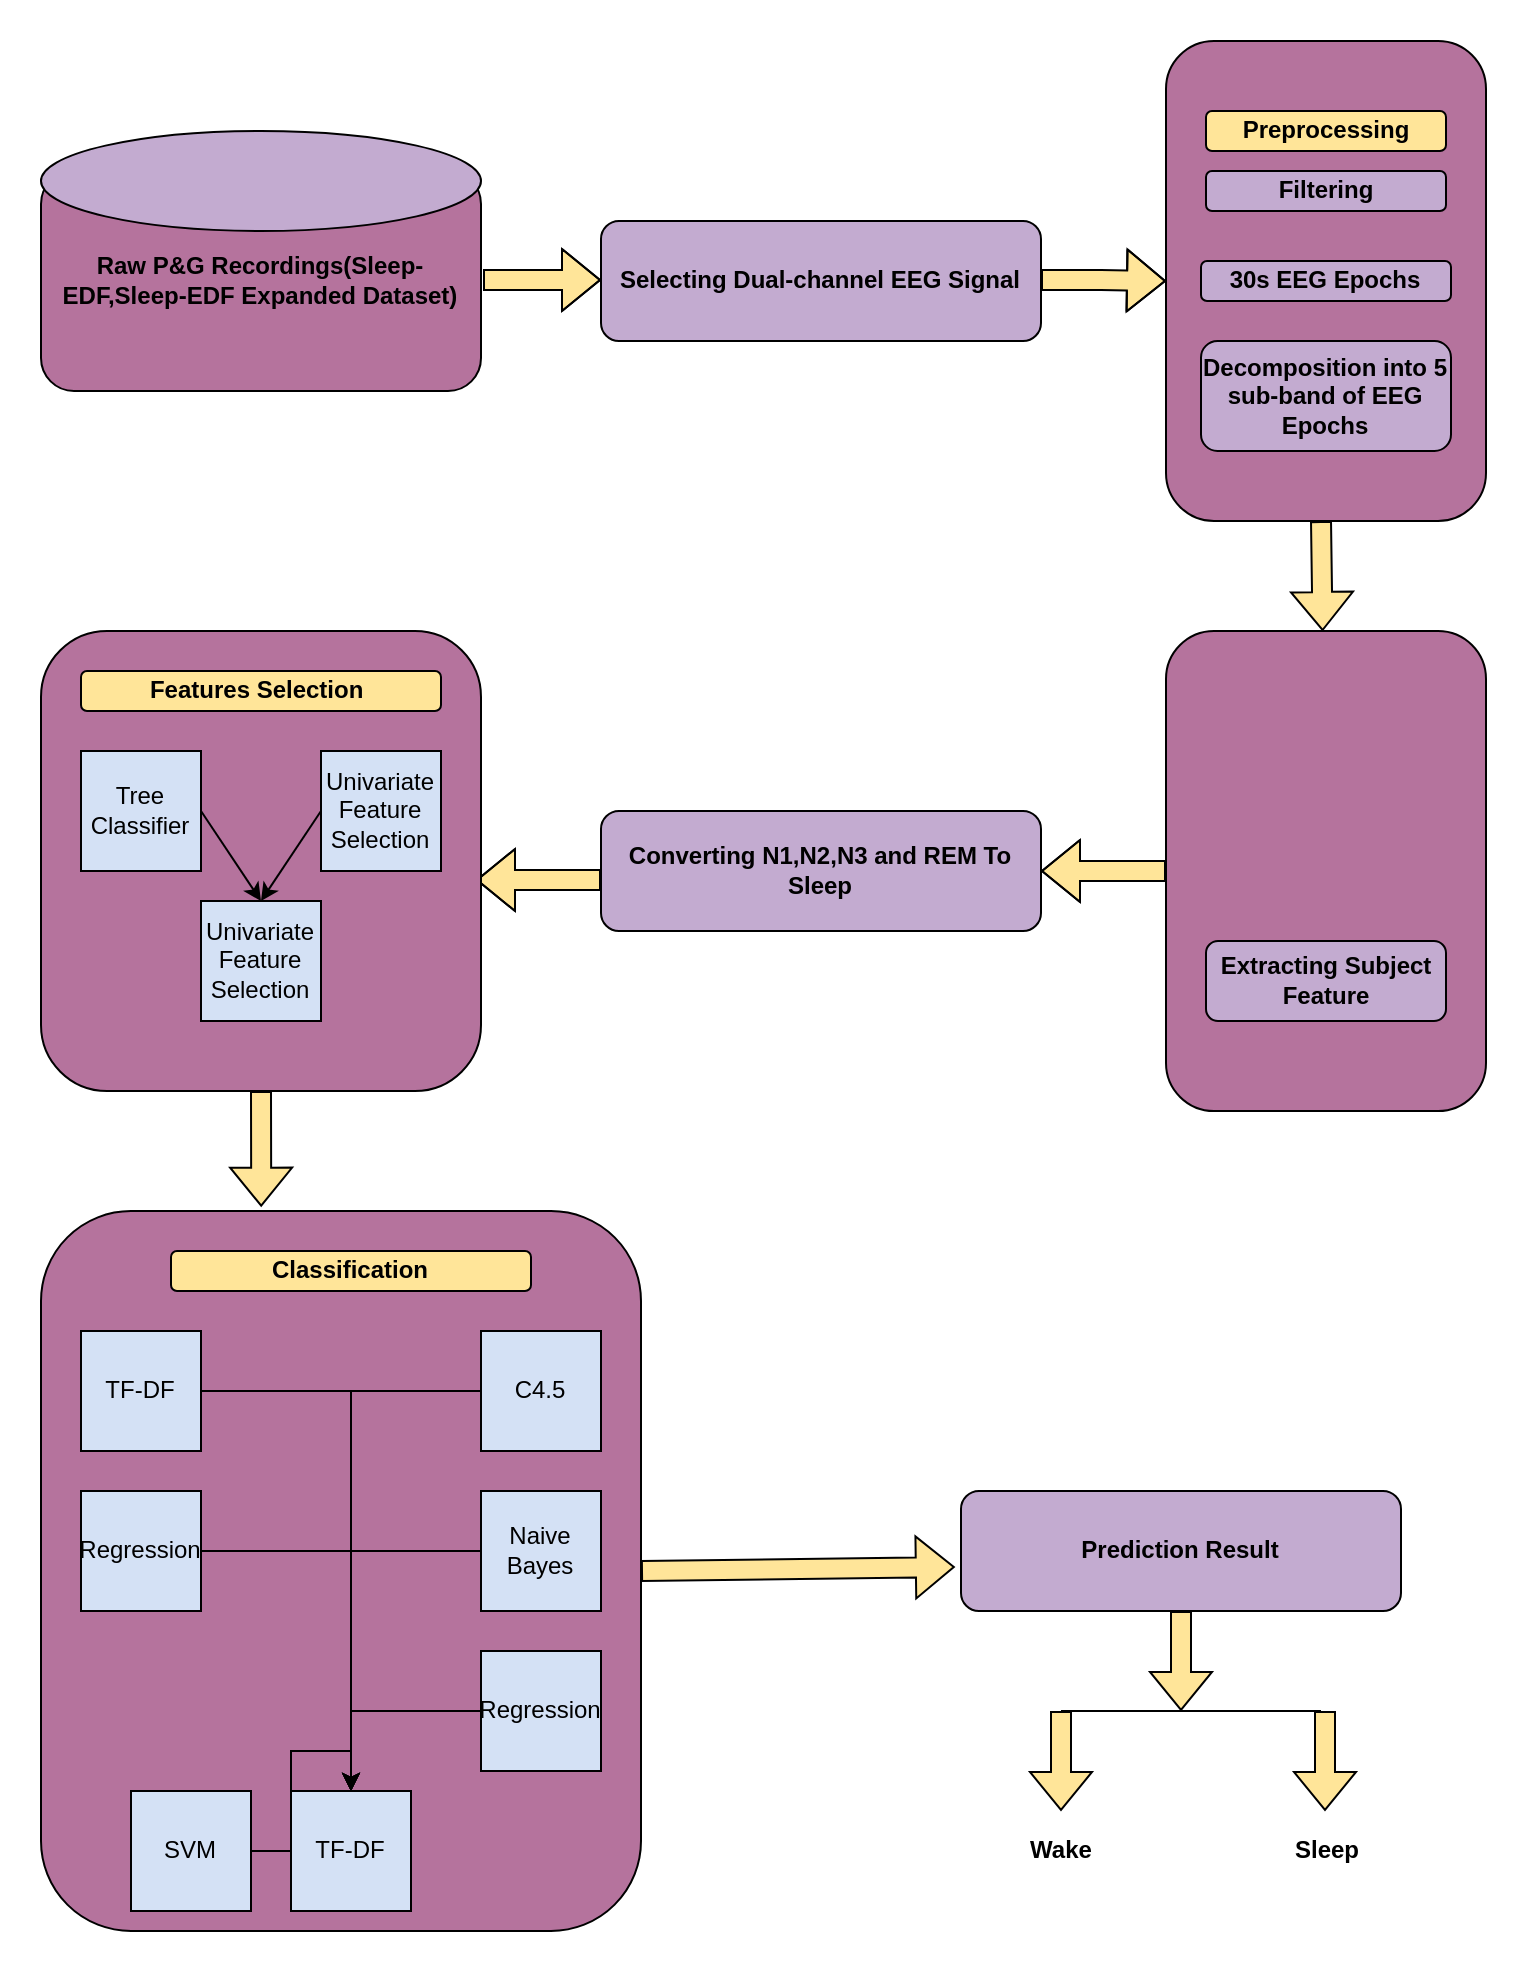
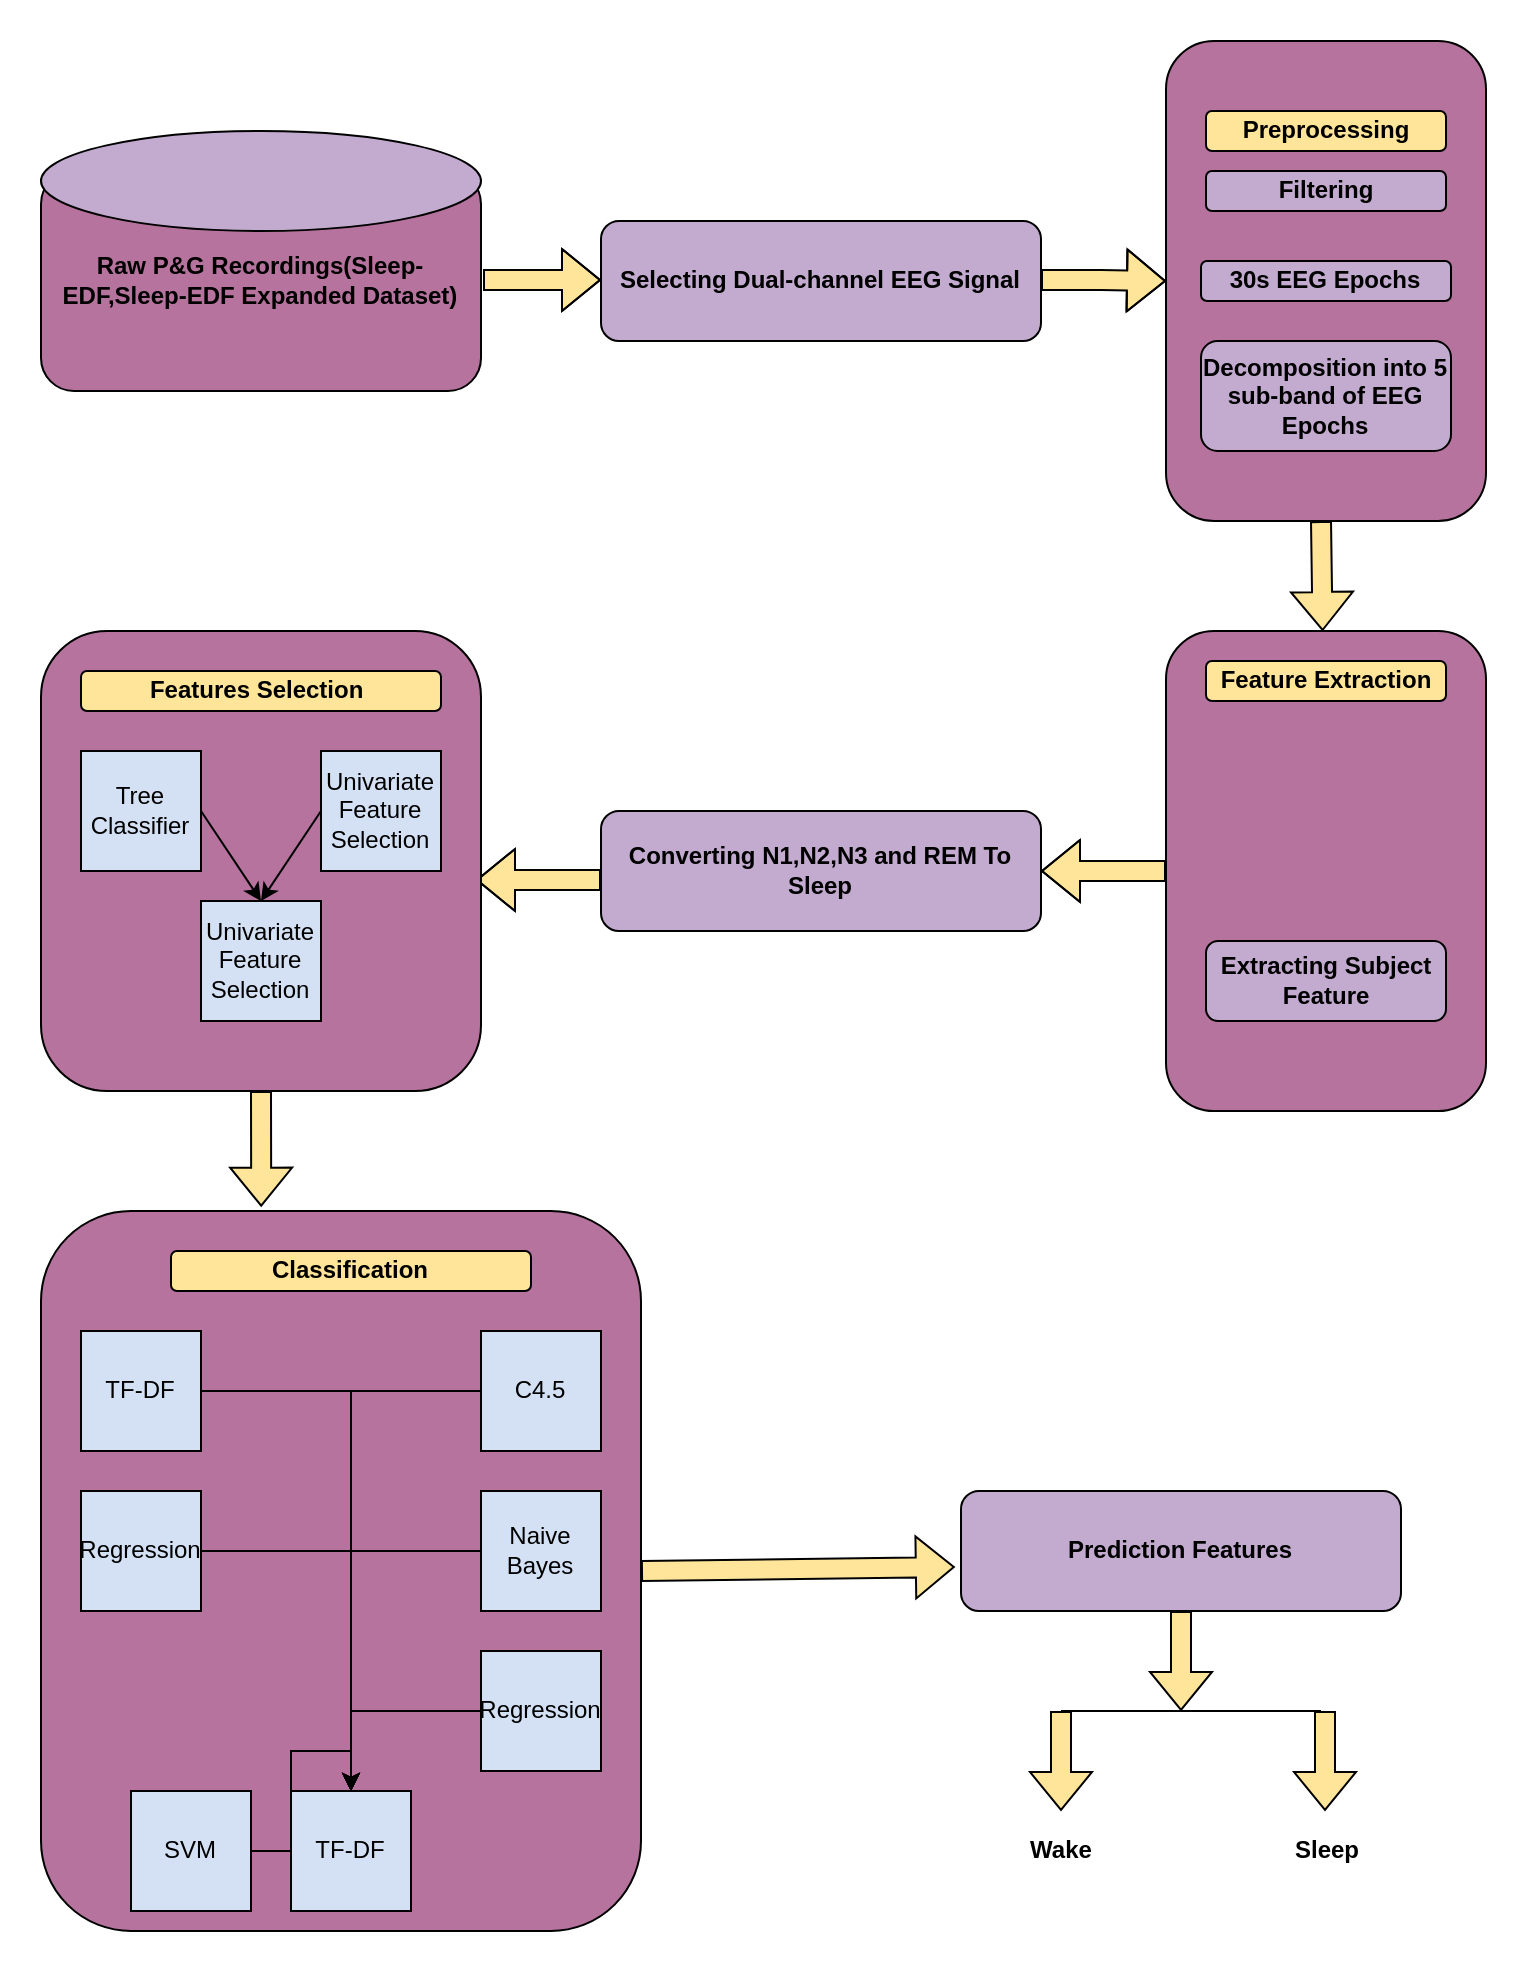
none -> (1326, 681)
(1181, 1551) -> (1181, 1551)
